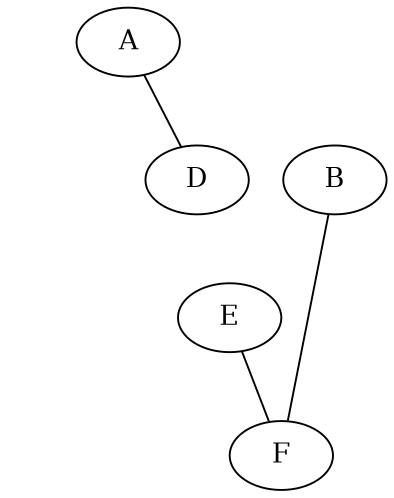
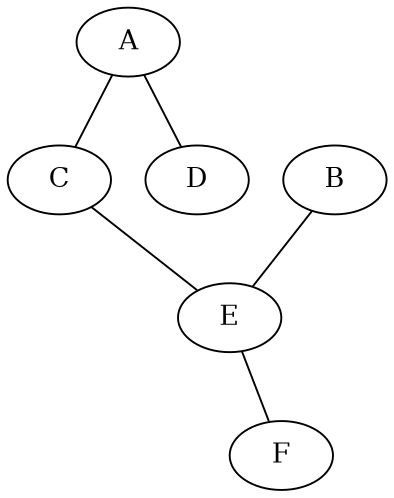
none -> (59, 180)
(308, 318) -> (282, 249)
